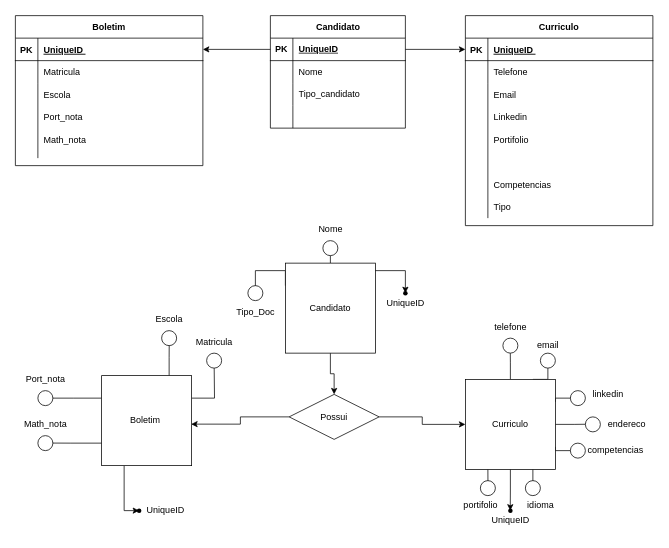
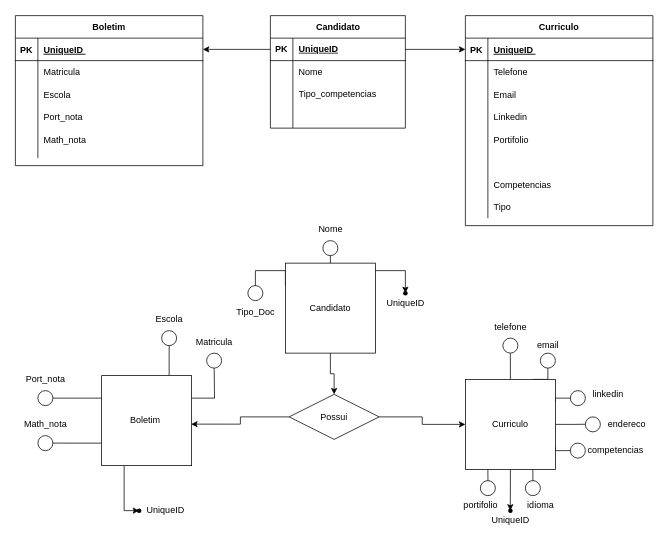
(332, 94) -> (339, 94)
